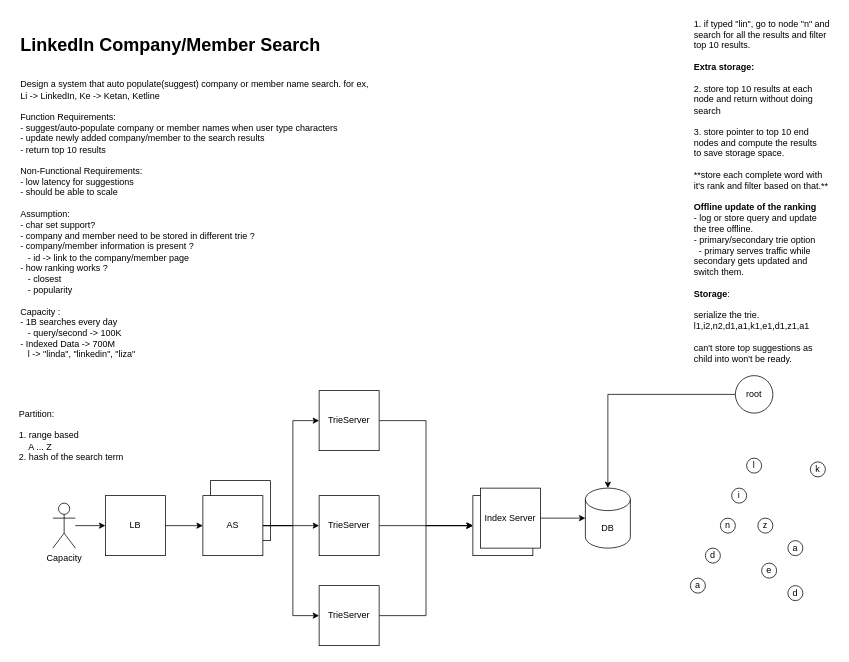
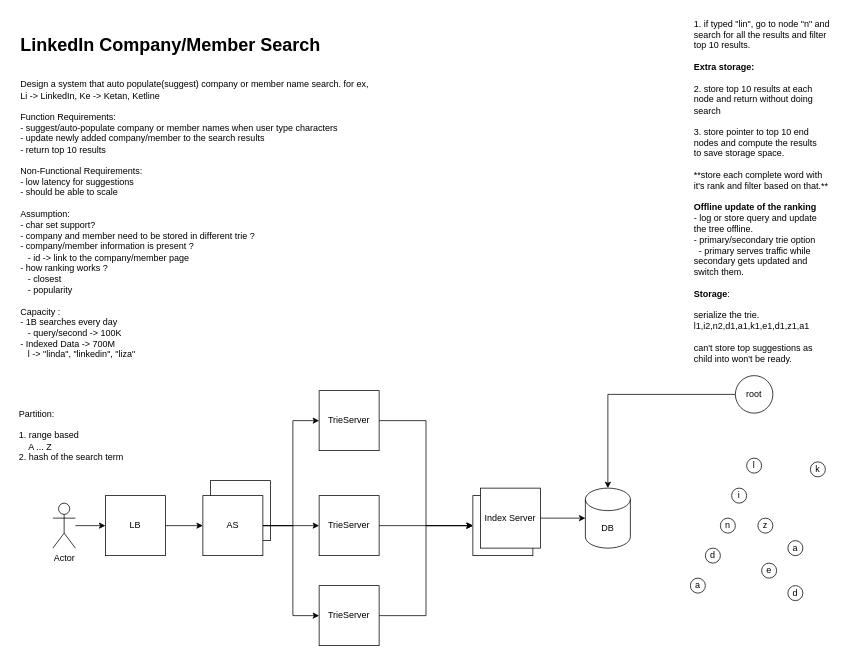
(65, 559) -> (65, 559)
